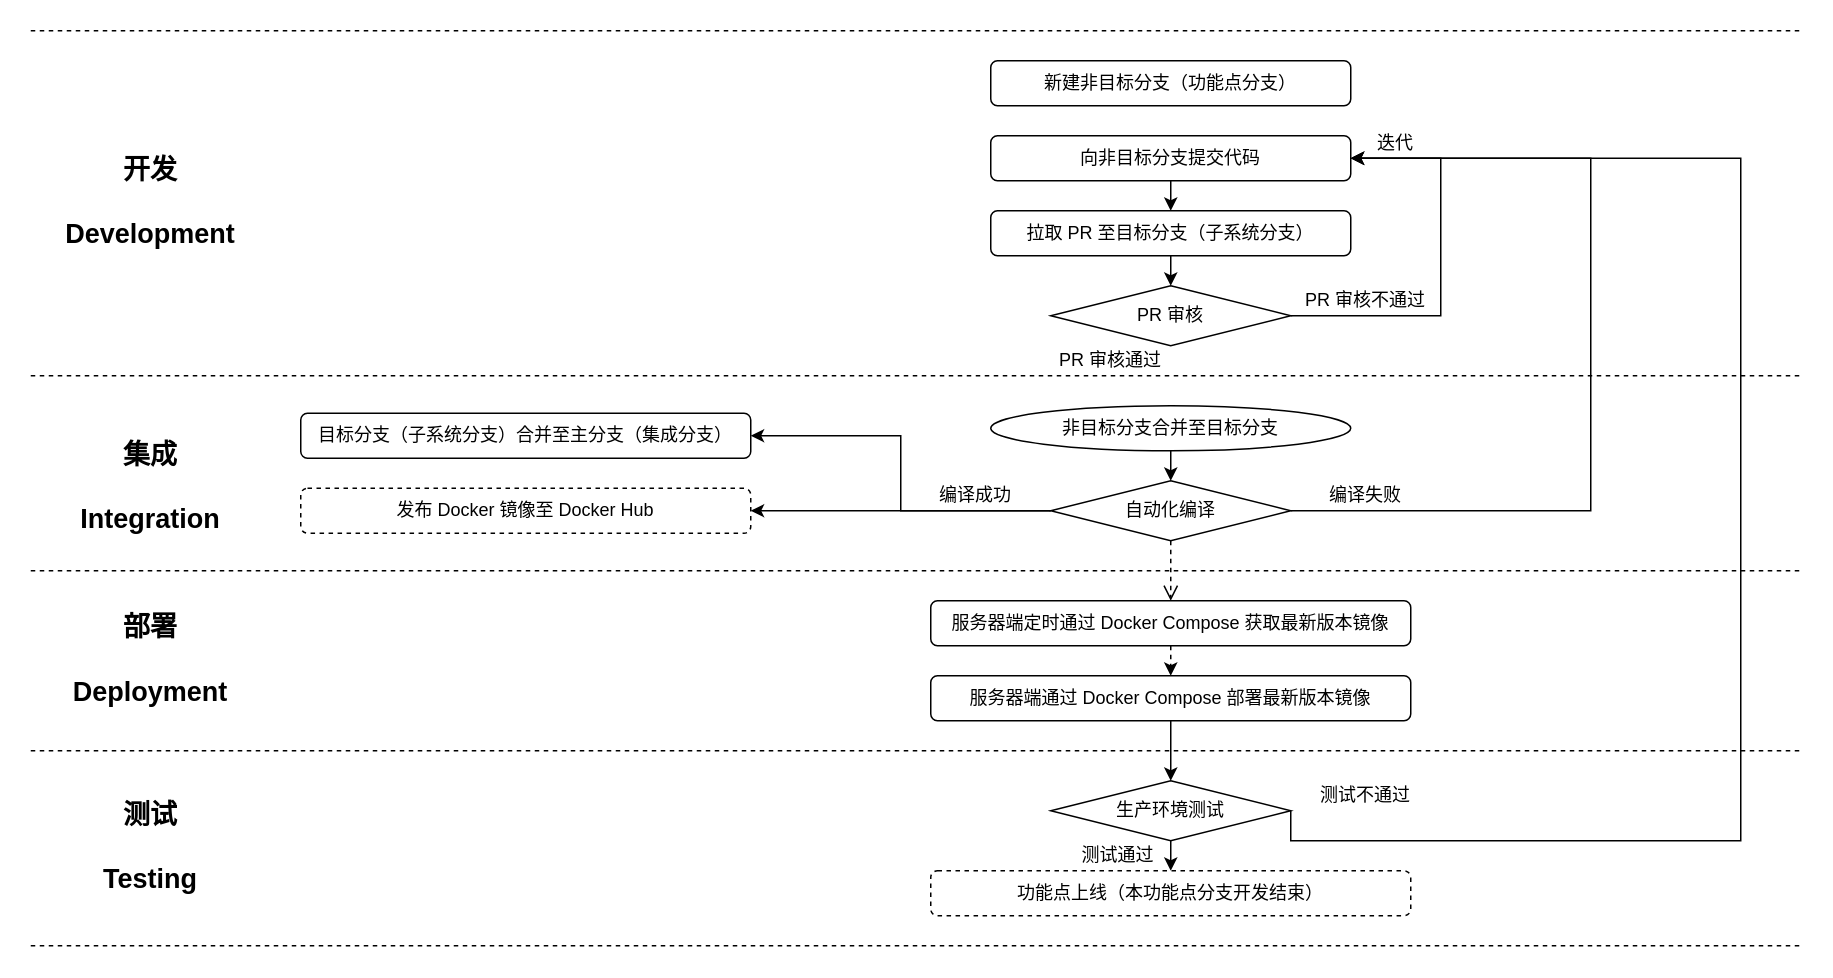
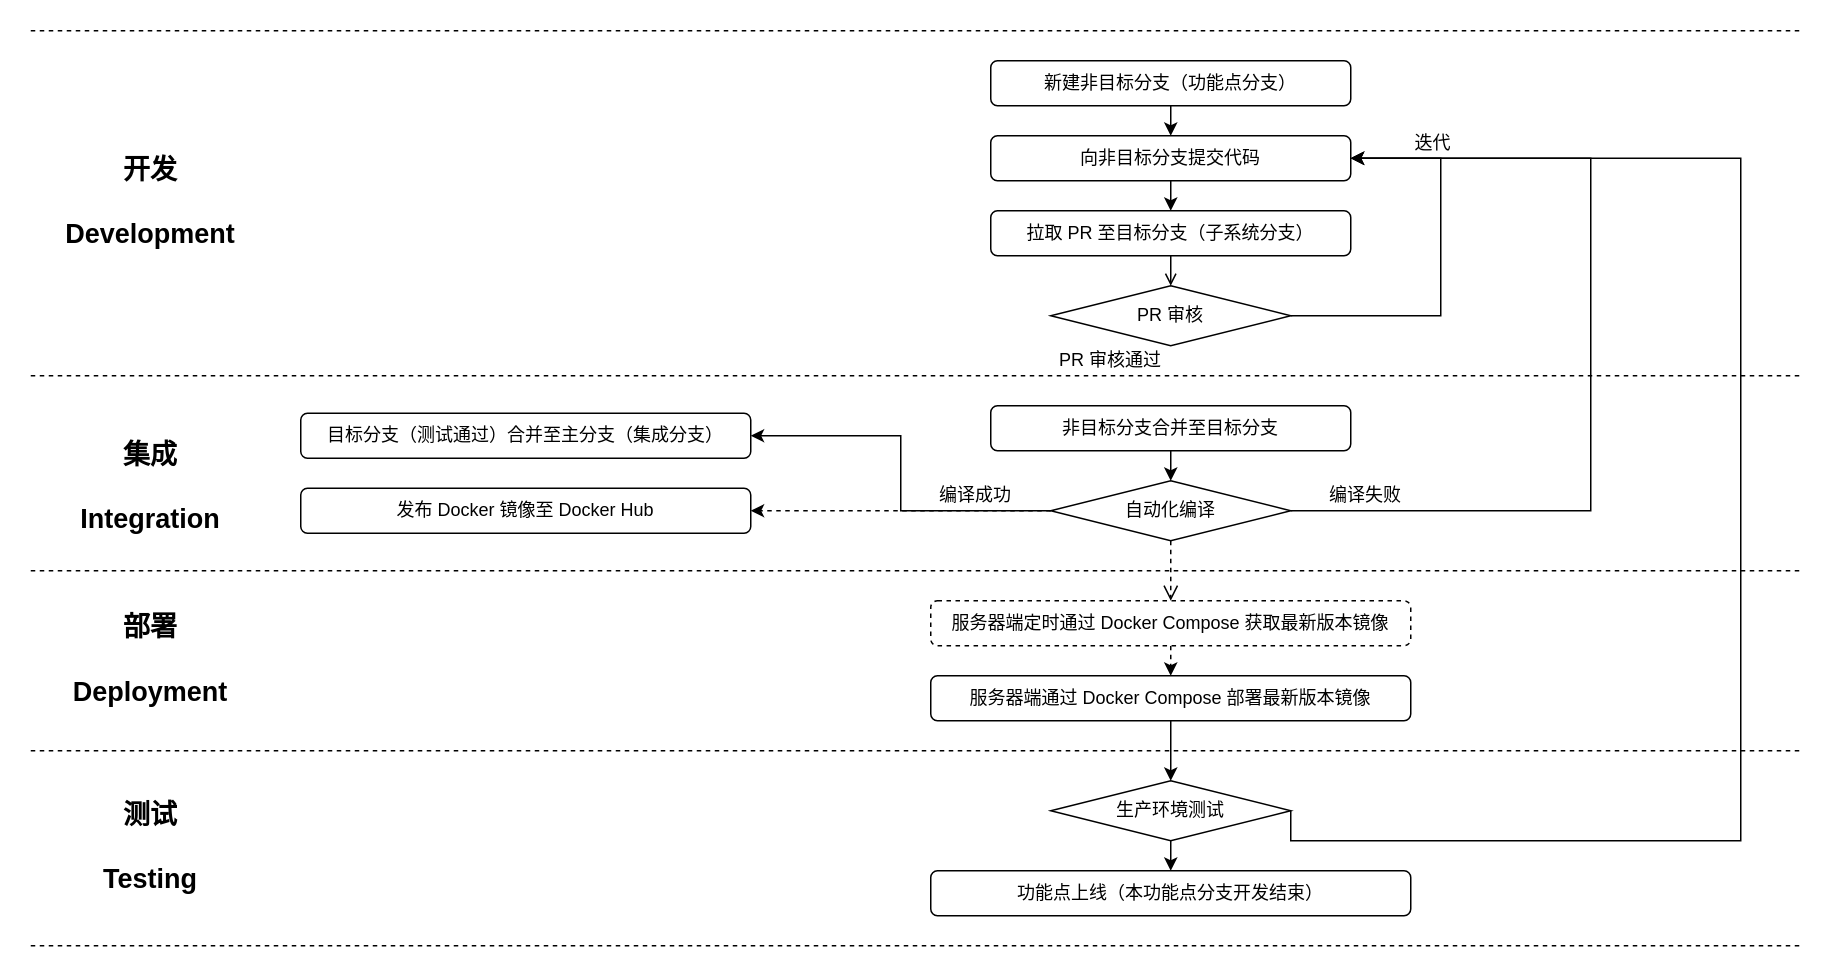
none -> (1171, 116)
(1396, 143) -> (1433, 143)
(1171, 274) -> (1171, 276)
(1366, 301) -> none
(1171, 428) -> (1171, 428)
(526, 436) -> (526, 436)
(526, 511) -> (526, 511)
(830, 511) -> (830, 511)
(1171, 623) -> (1171, 623)
(1366, 796) -> none
(1118, 856) -> none
(1171, 893) -> (1171, 893)
